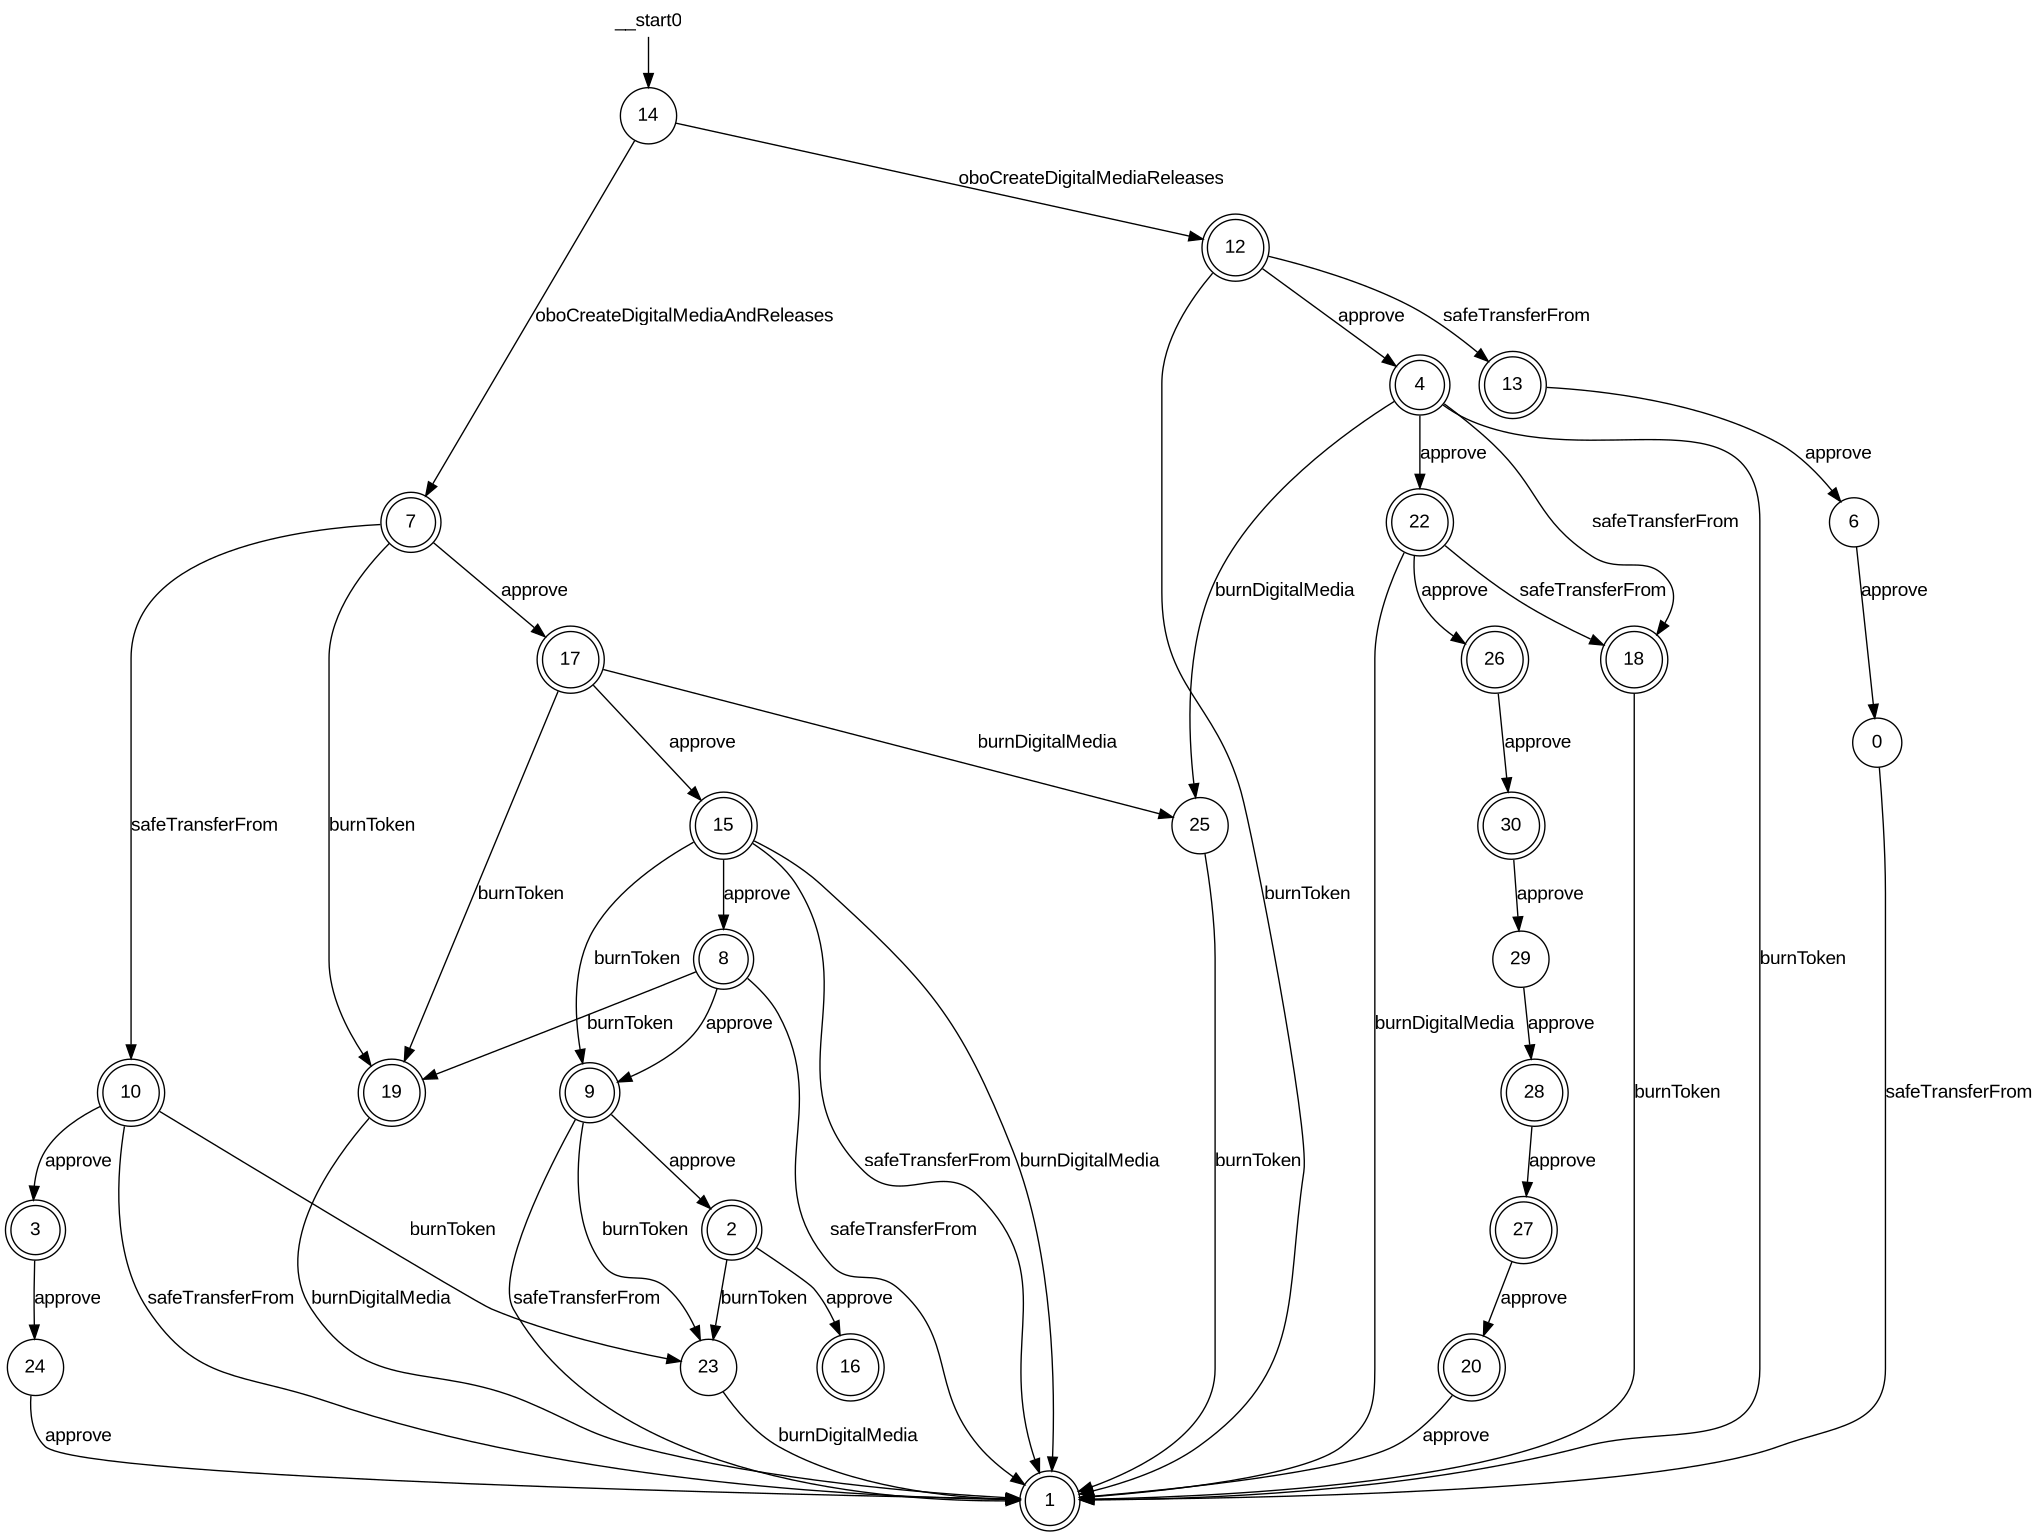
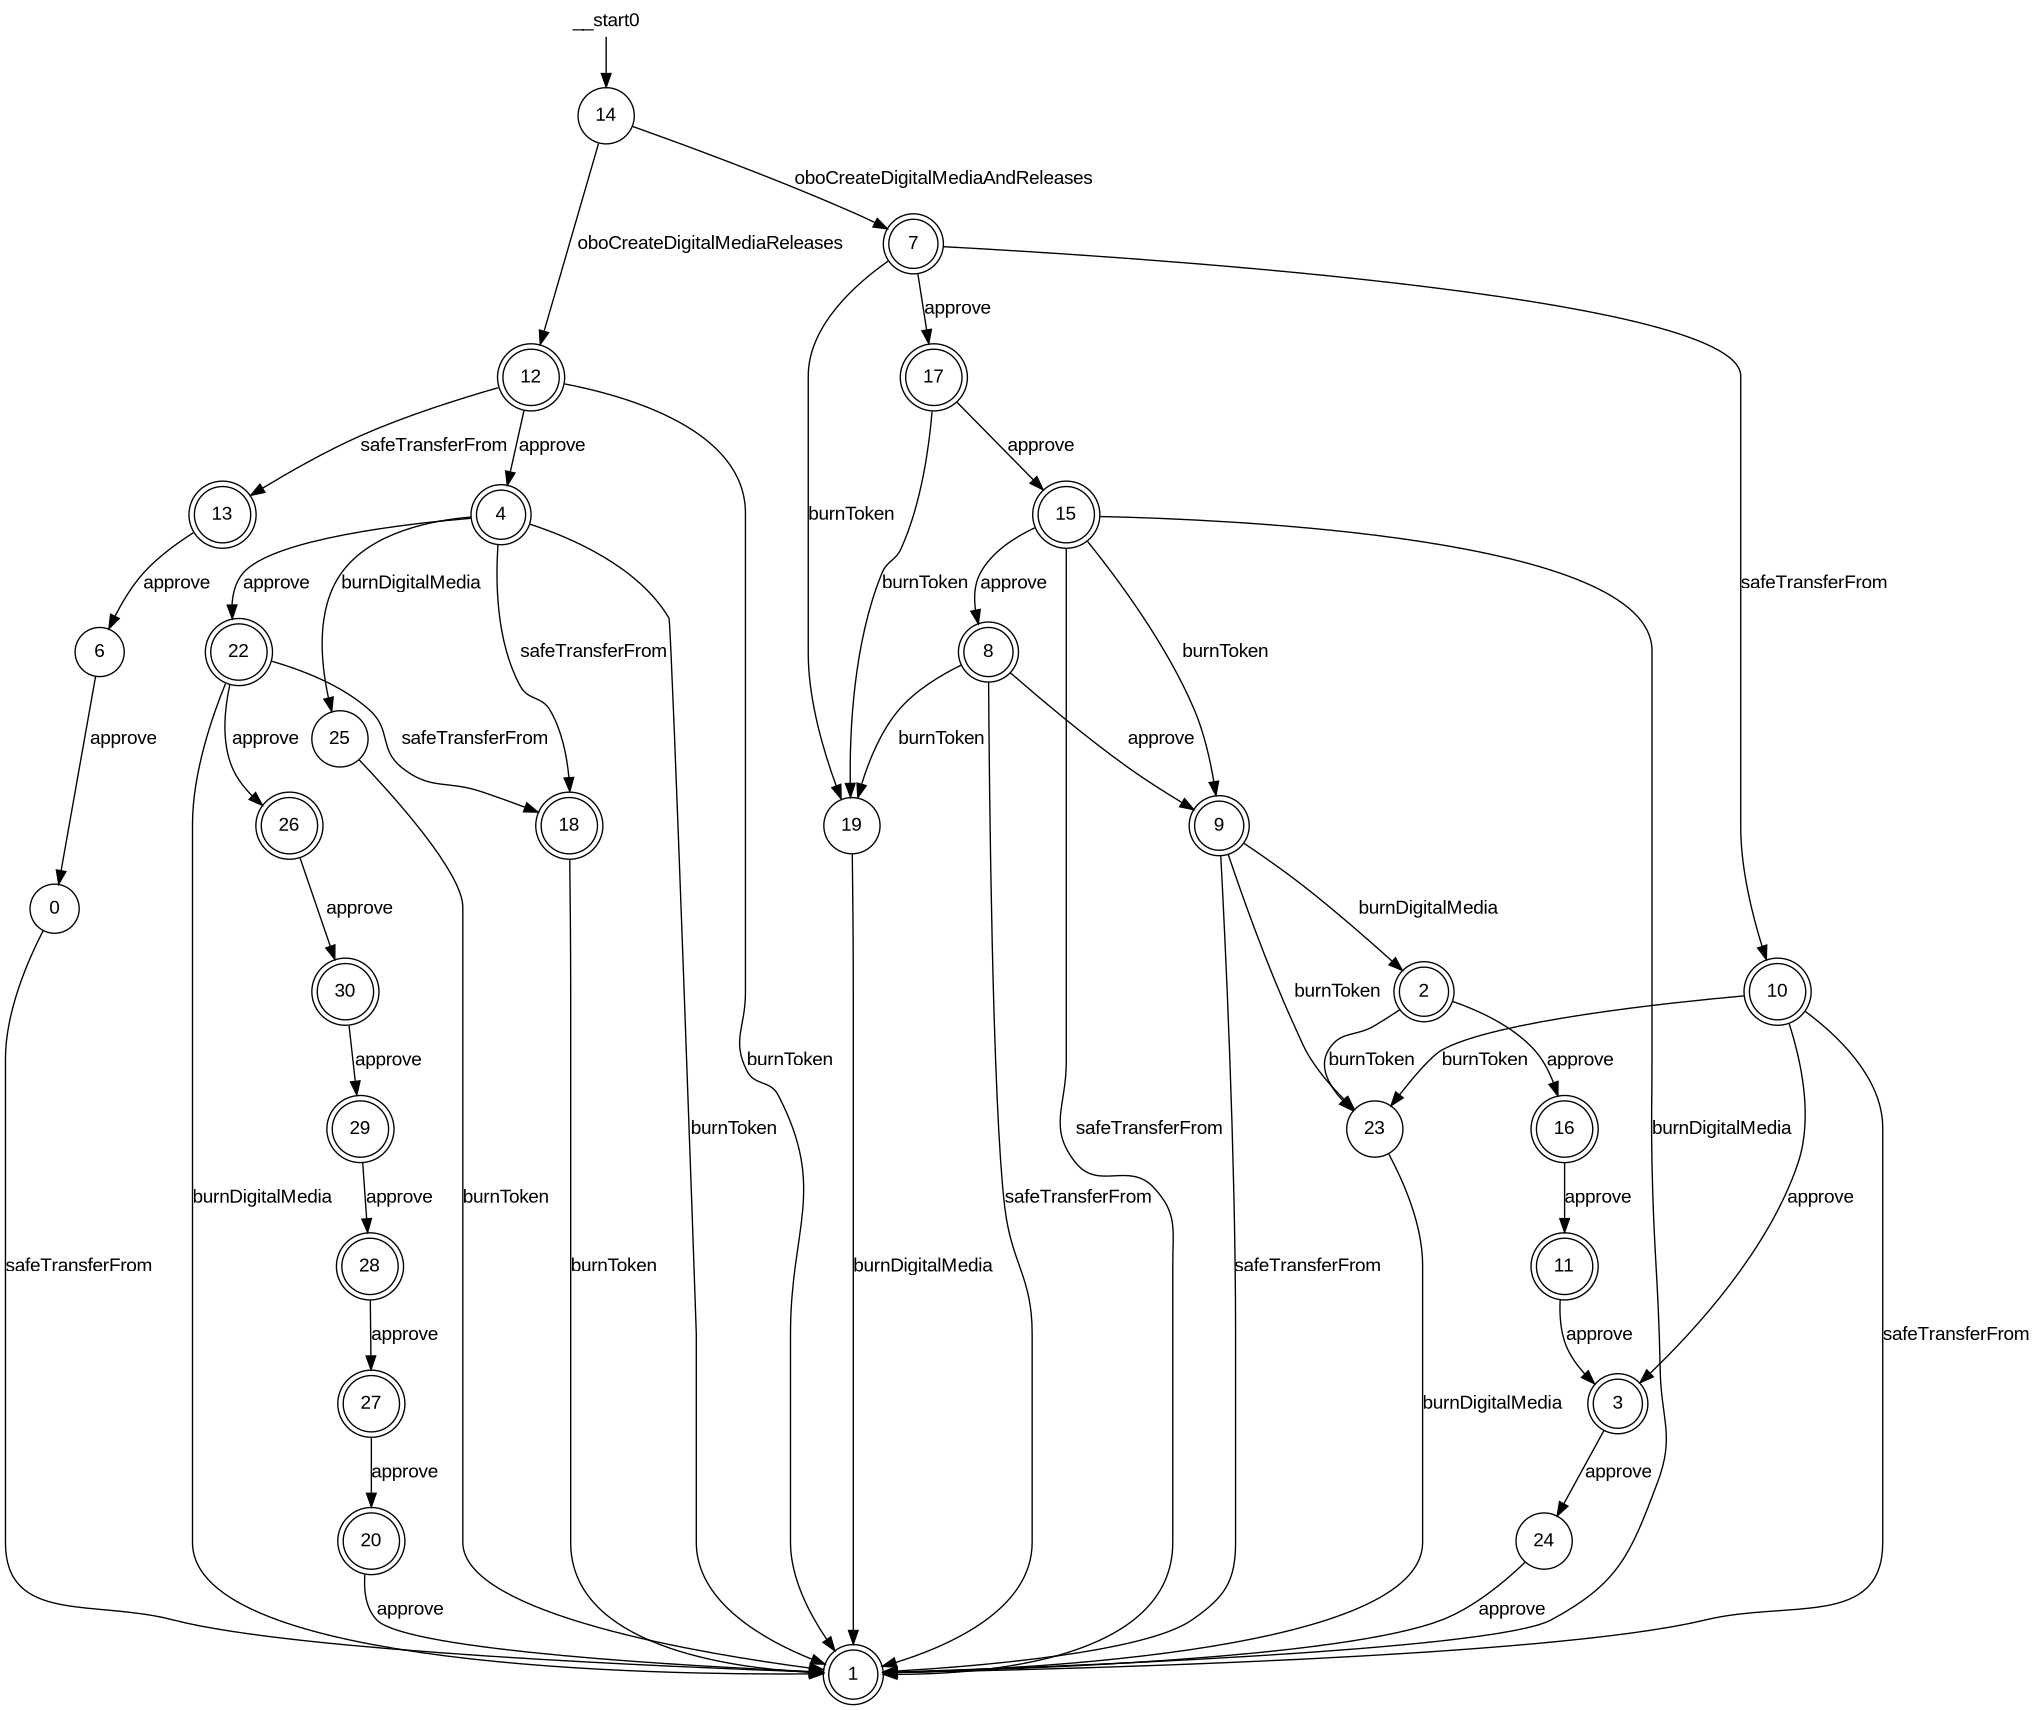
(881, 742) -> none
(1521, 959) -> (360, 1129)
(392, 1093) -> (852, 826)
(702, 1161) -> (1429, 909)
none -> (1565, 1266)
